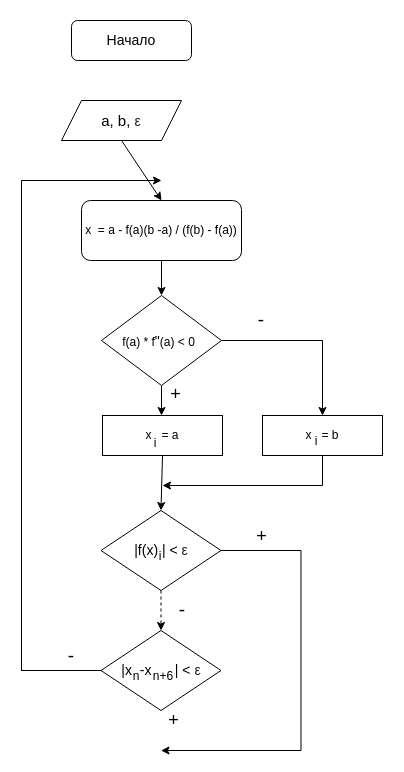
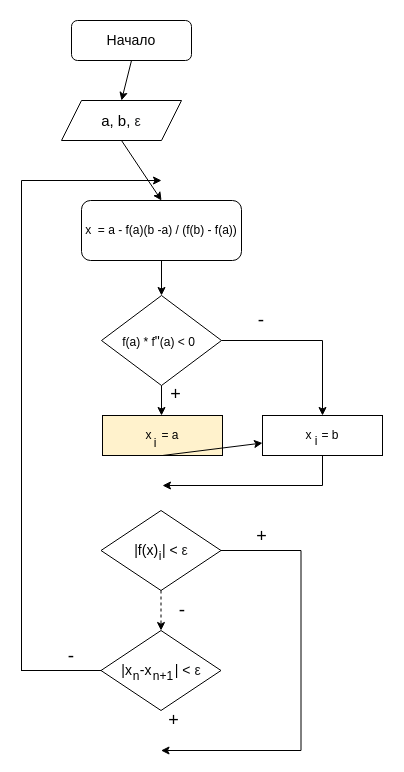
none -> (127, 77)
(163, 436) -> (163, 436)
(162, 480) -> (209, 450)
(164, 677) -> (164, 677)
